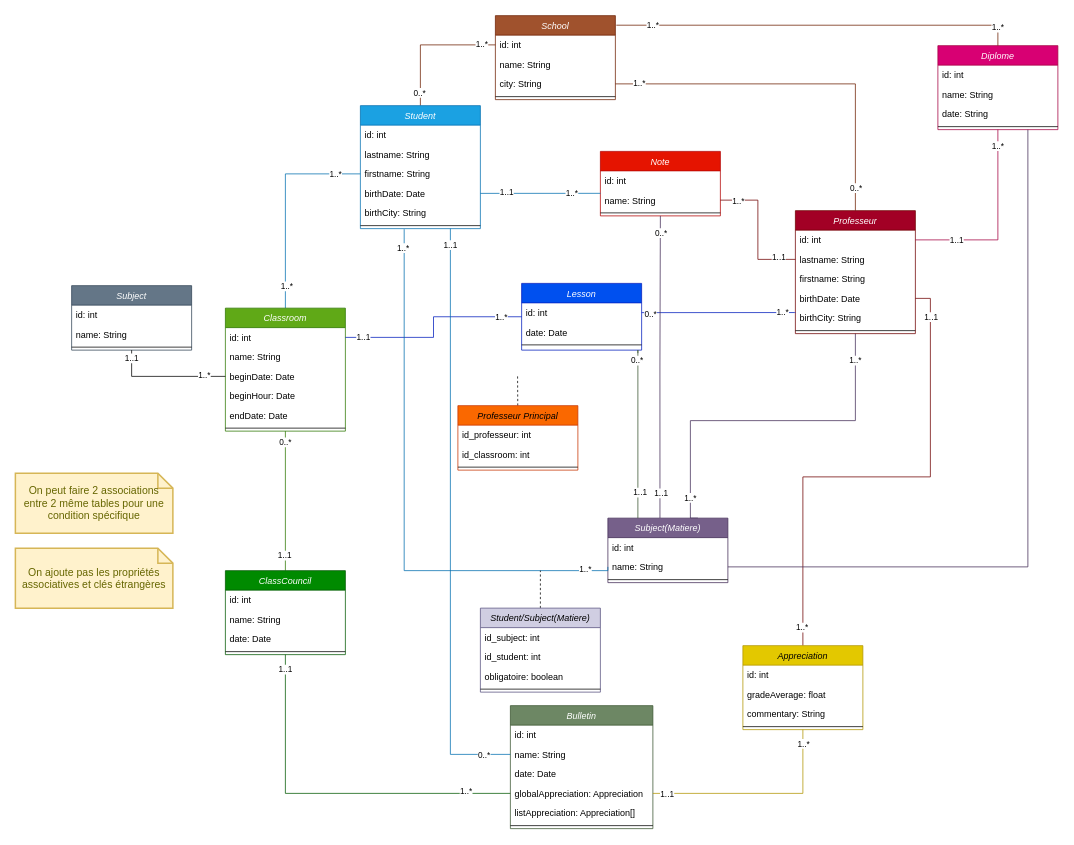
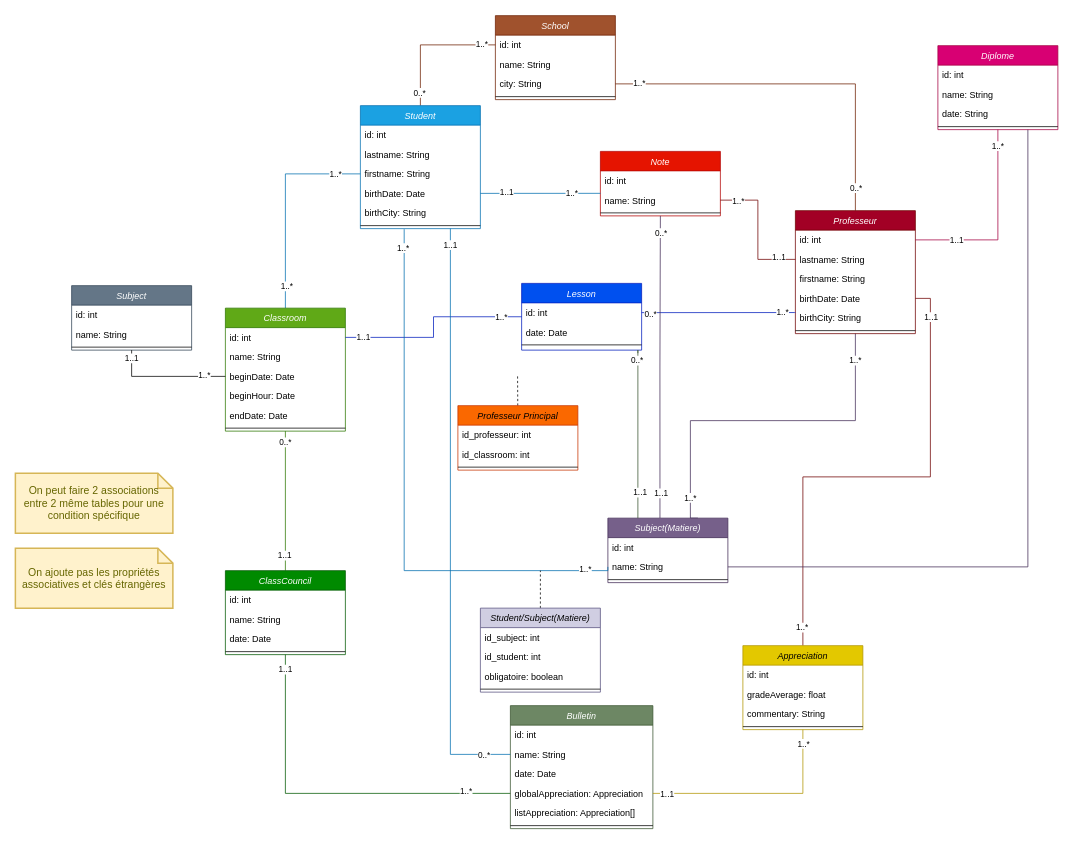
(818, 25) -> none
